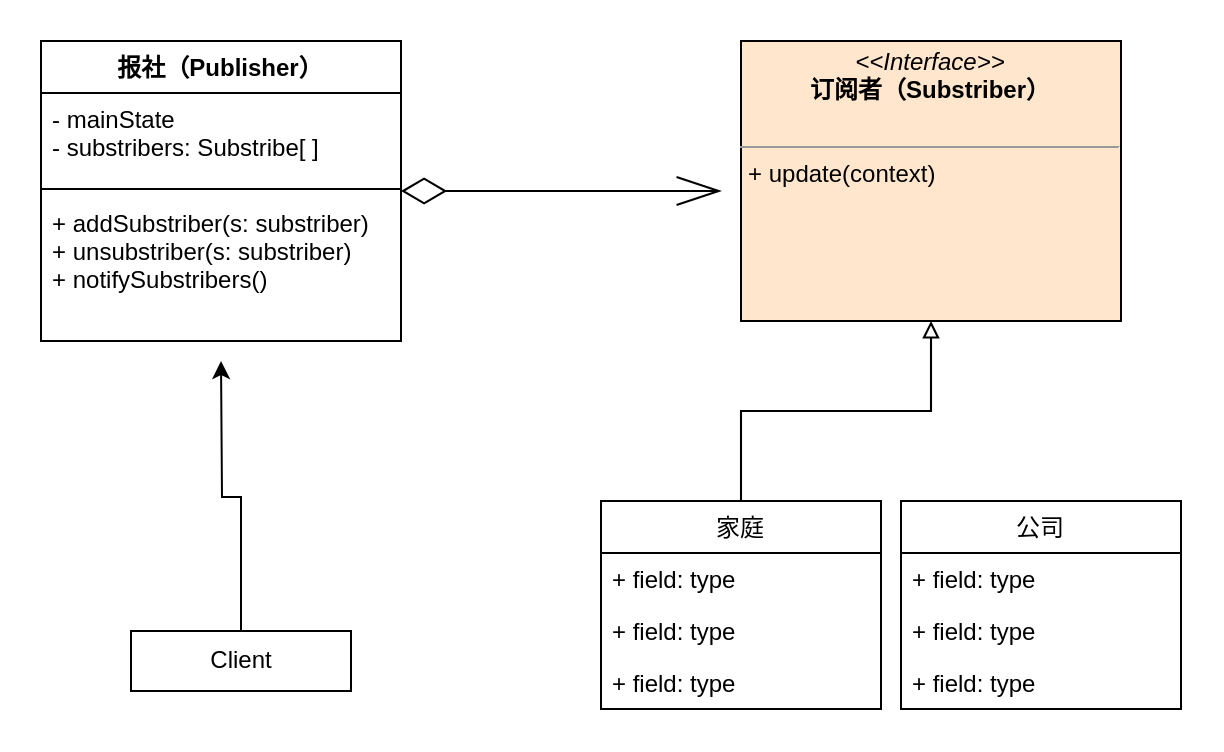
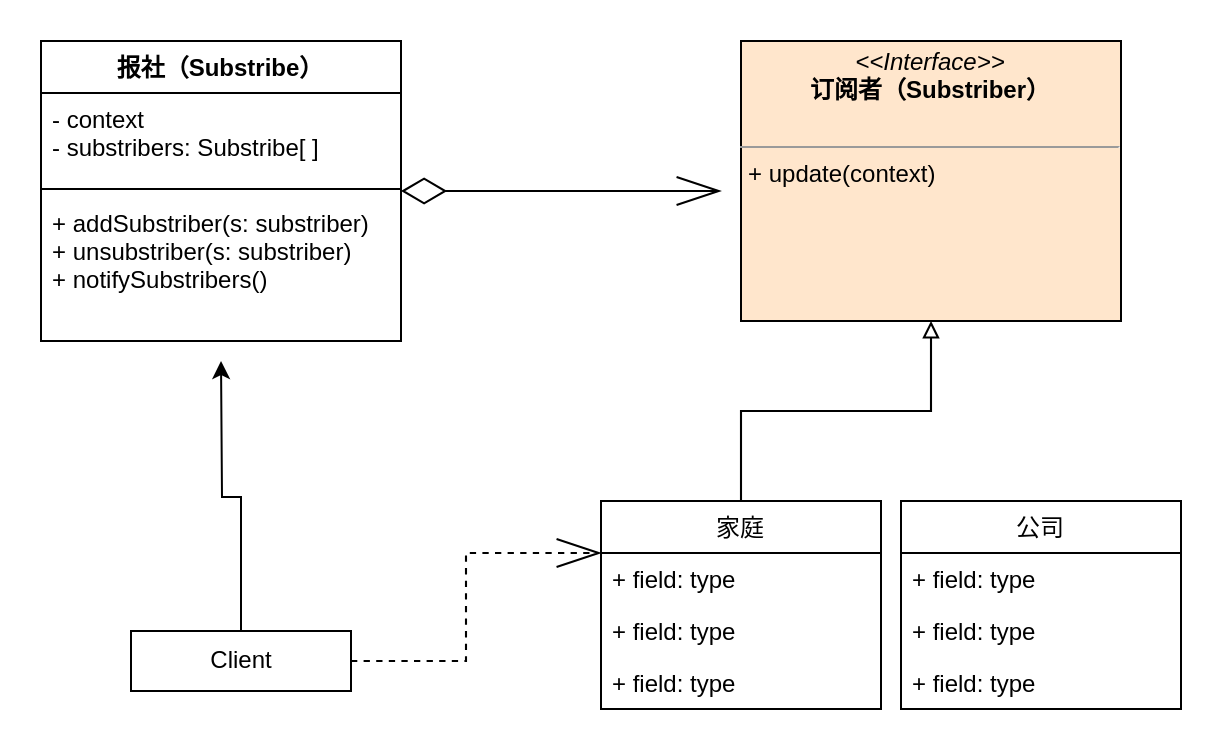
(220, 68) -> (220, 68)
(120, 120) -> (109, 120)
none -> (466, 600)
